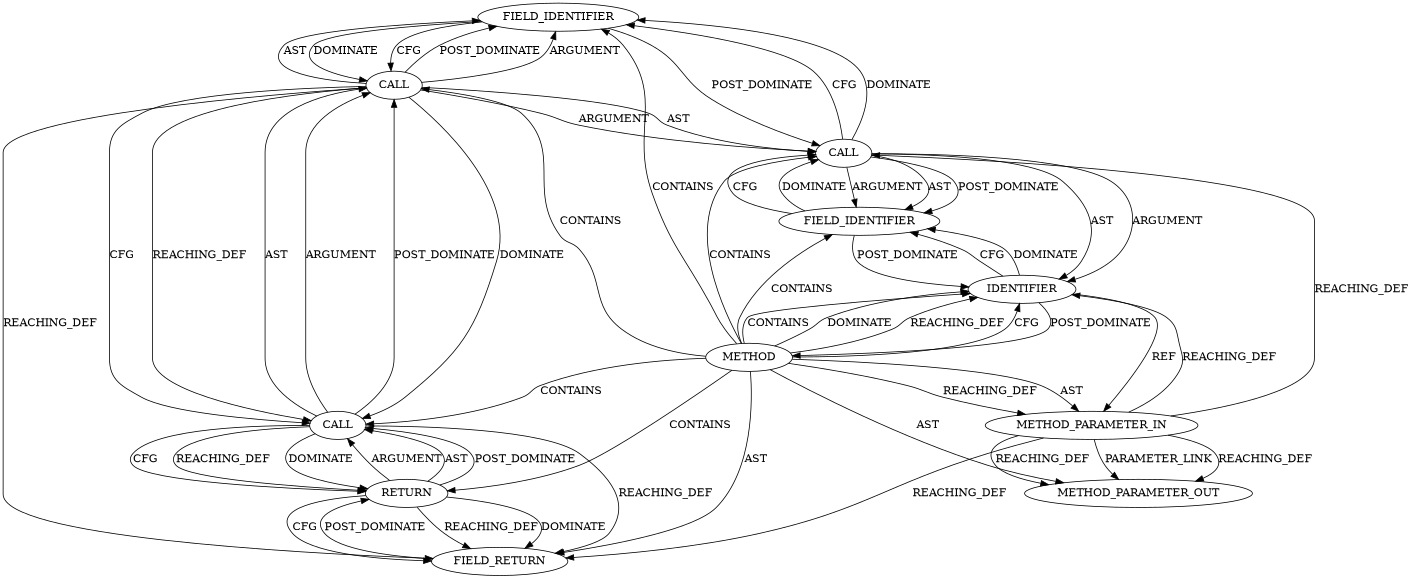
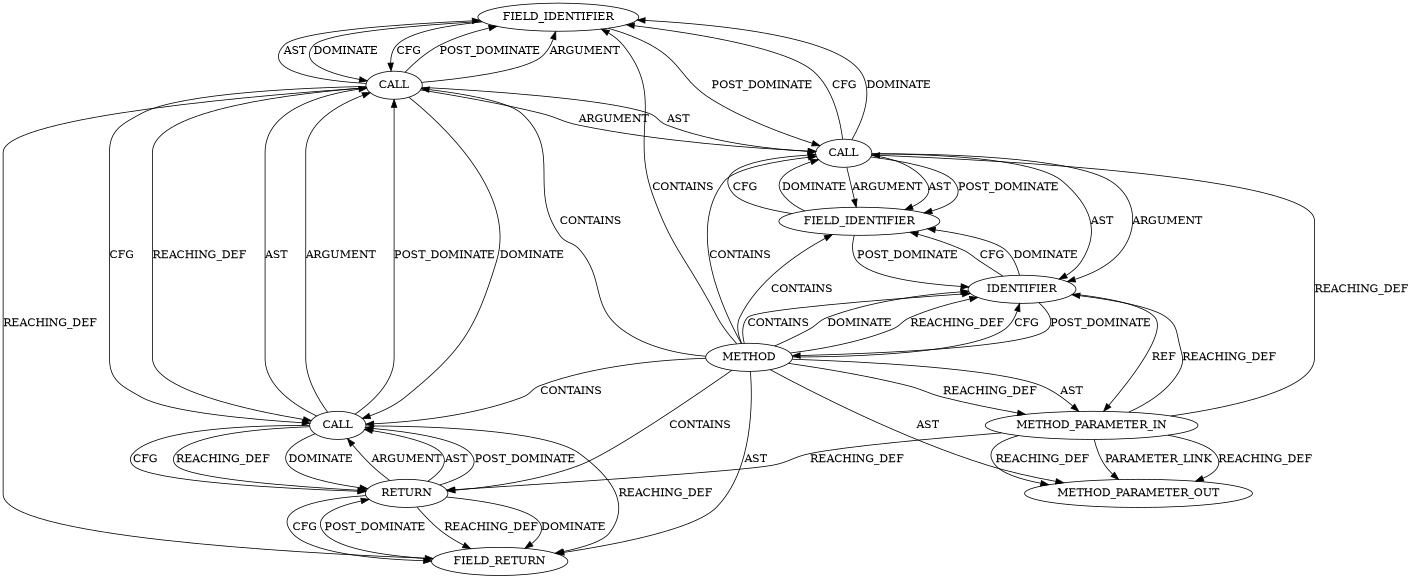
(814, 519) -> (729, 470)
